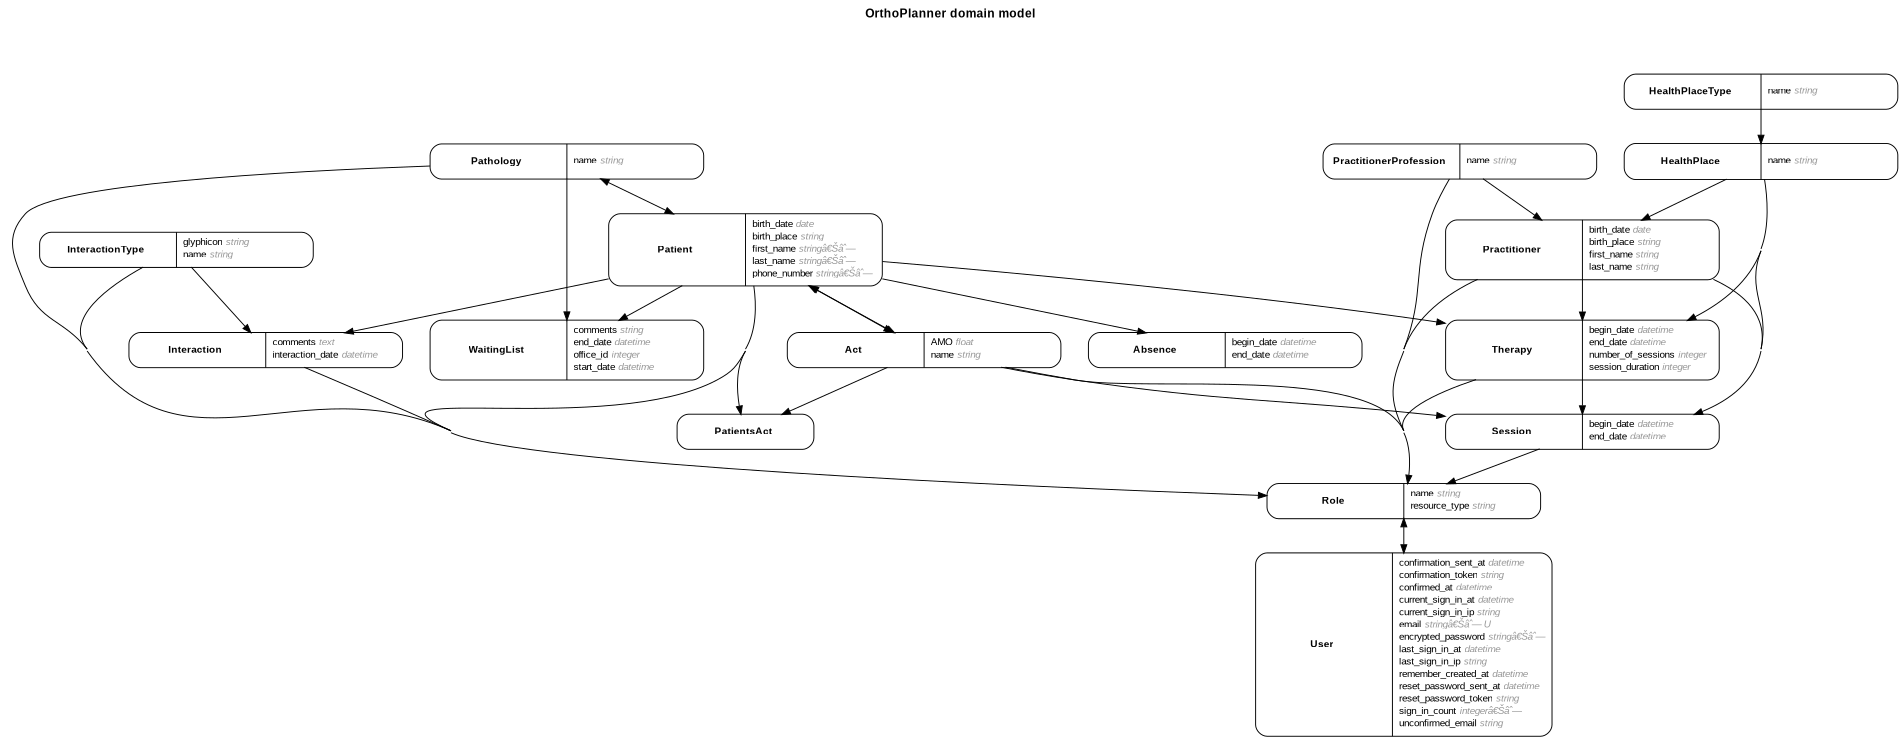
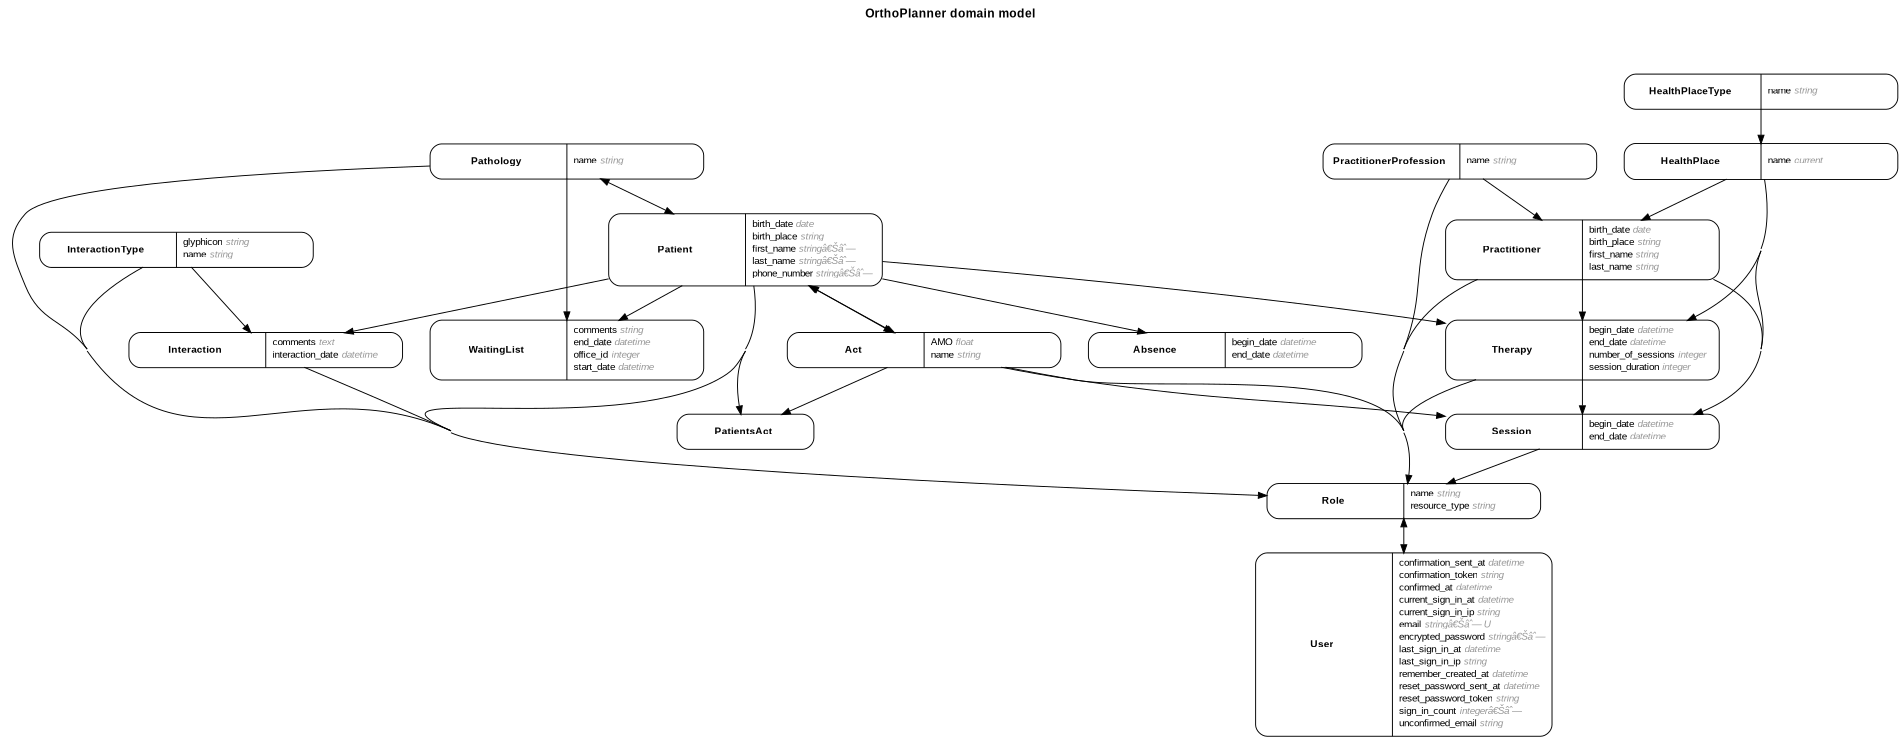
(1806, 161) -> (1809, 161)
